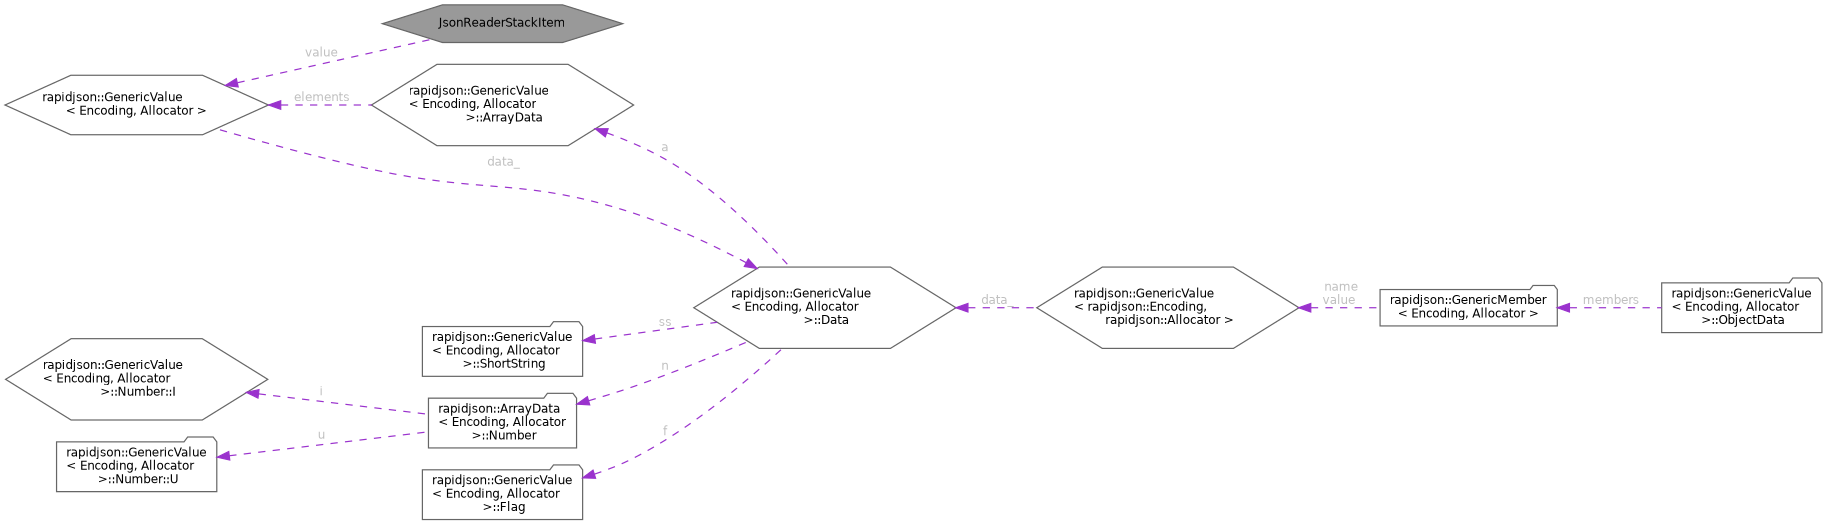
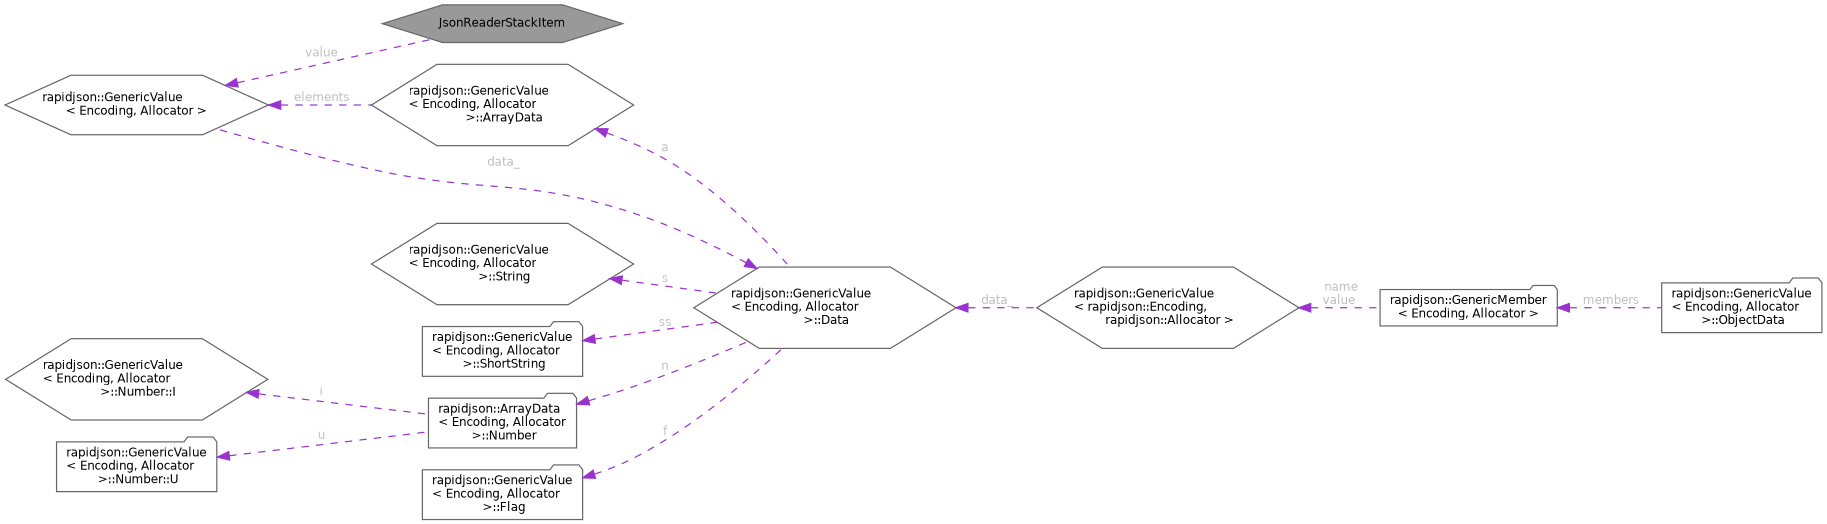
none -> (503, 264)
